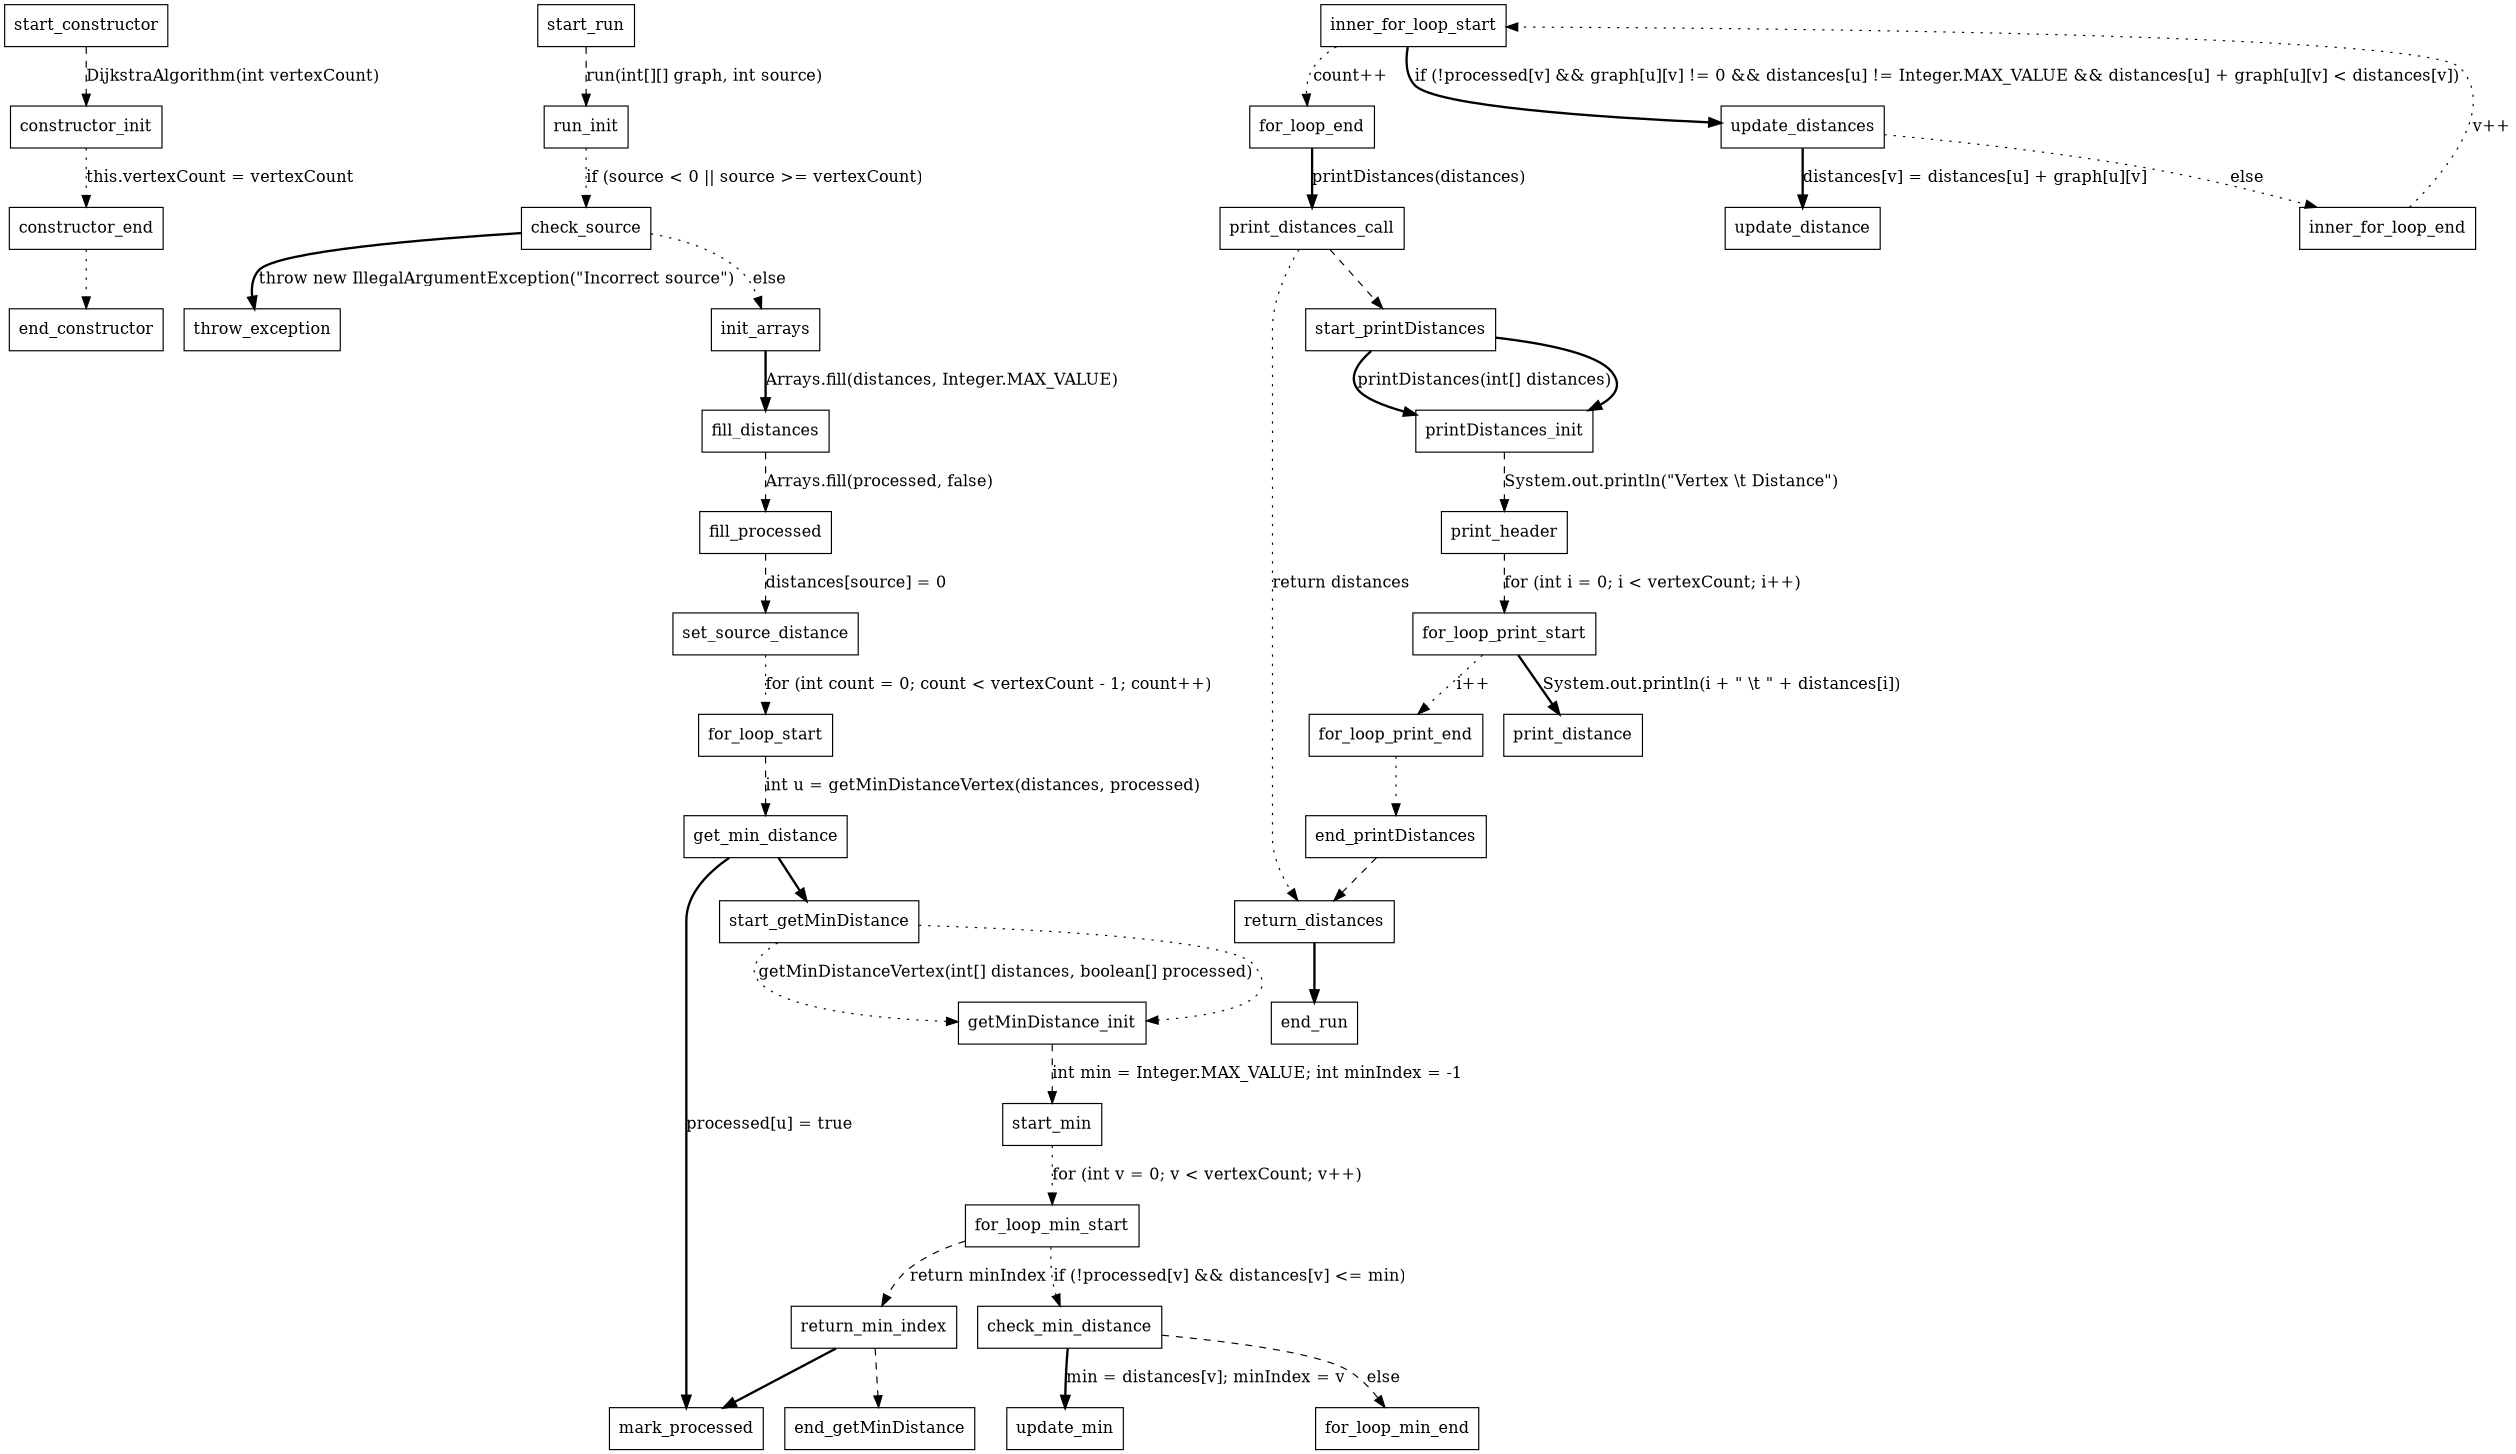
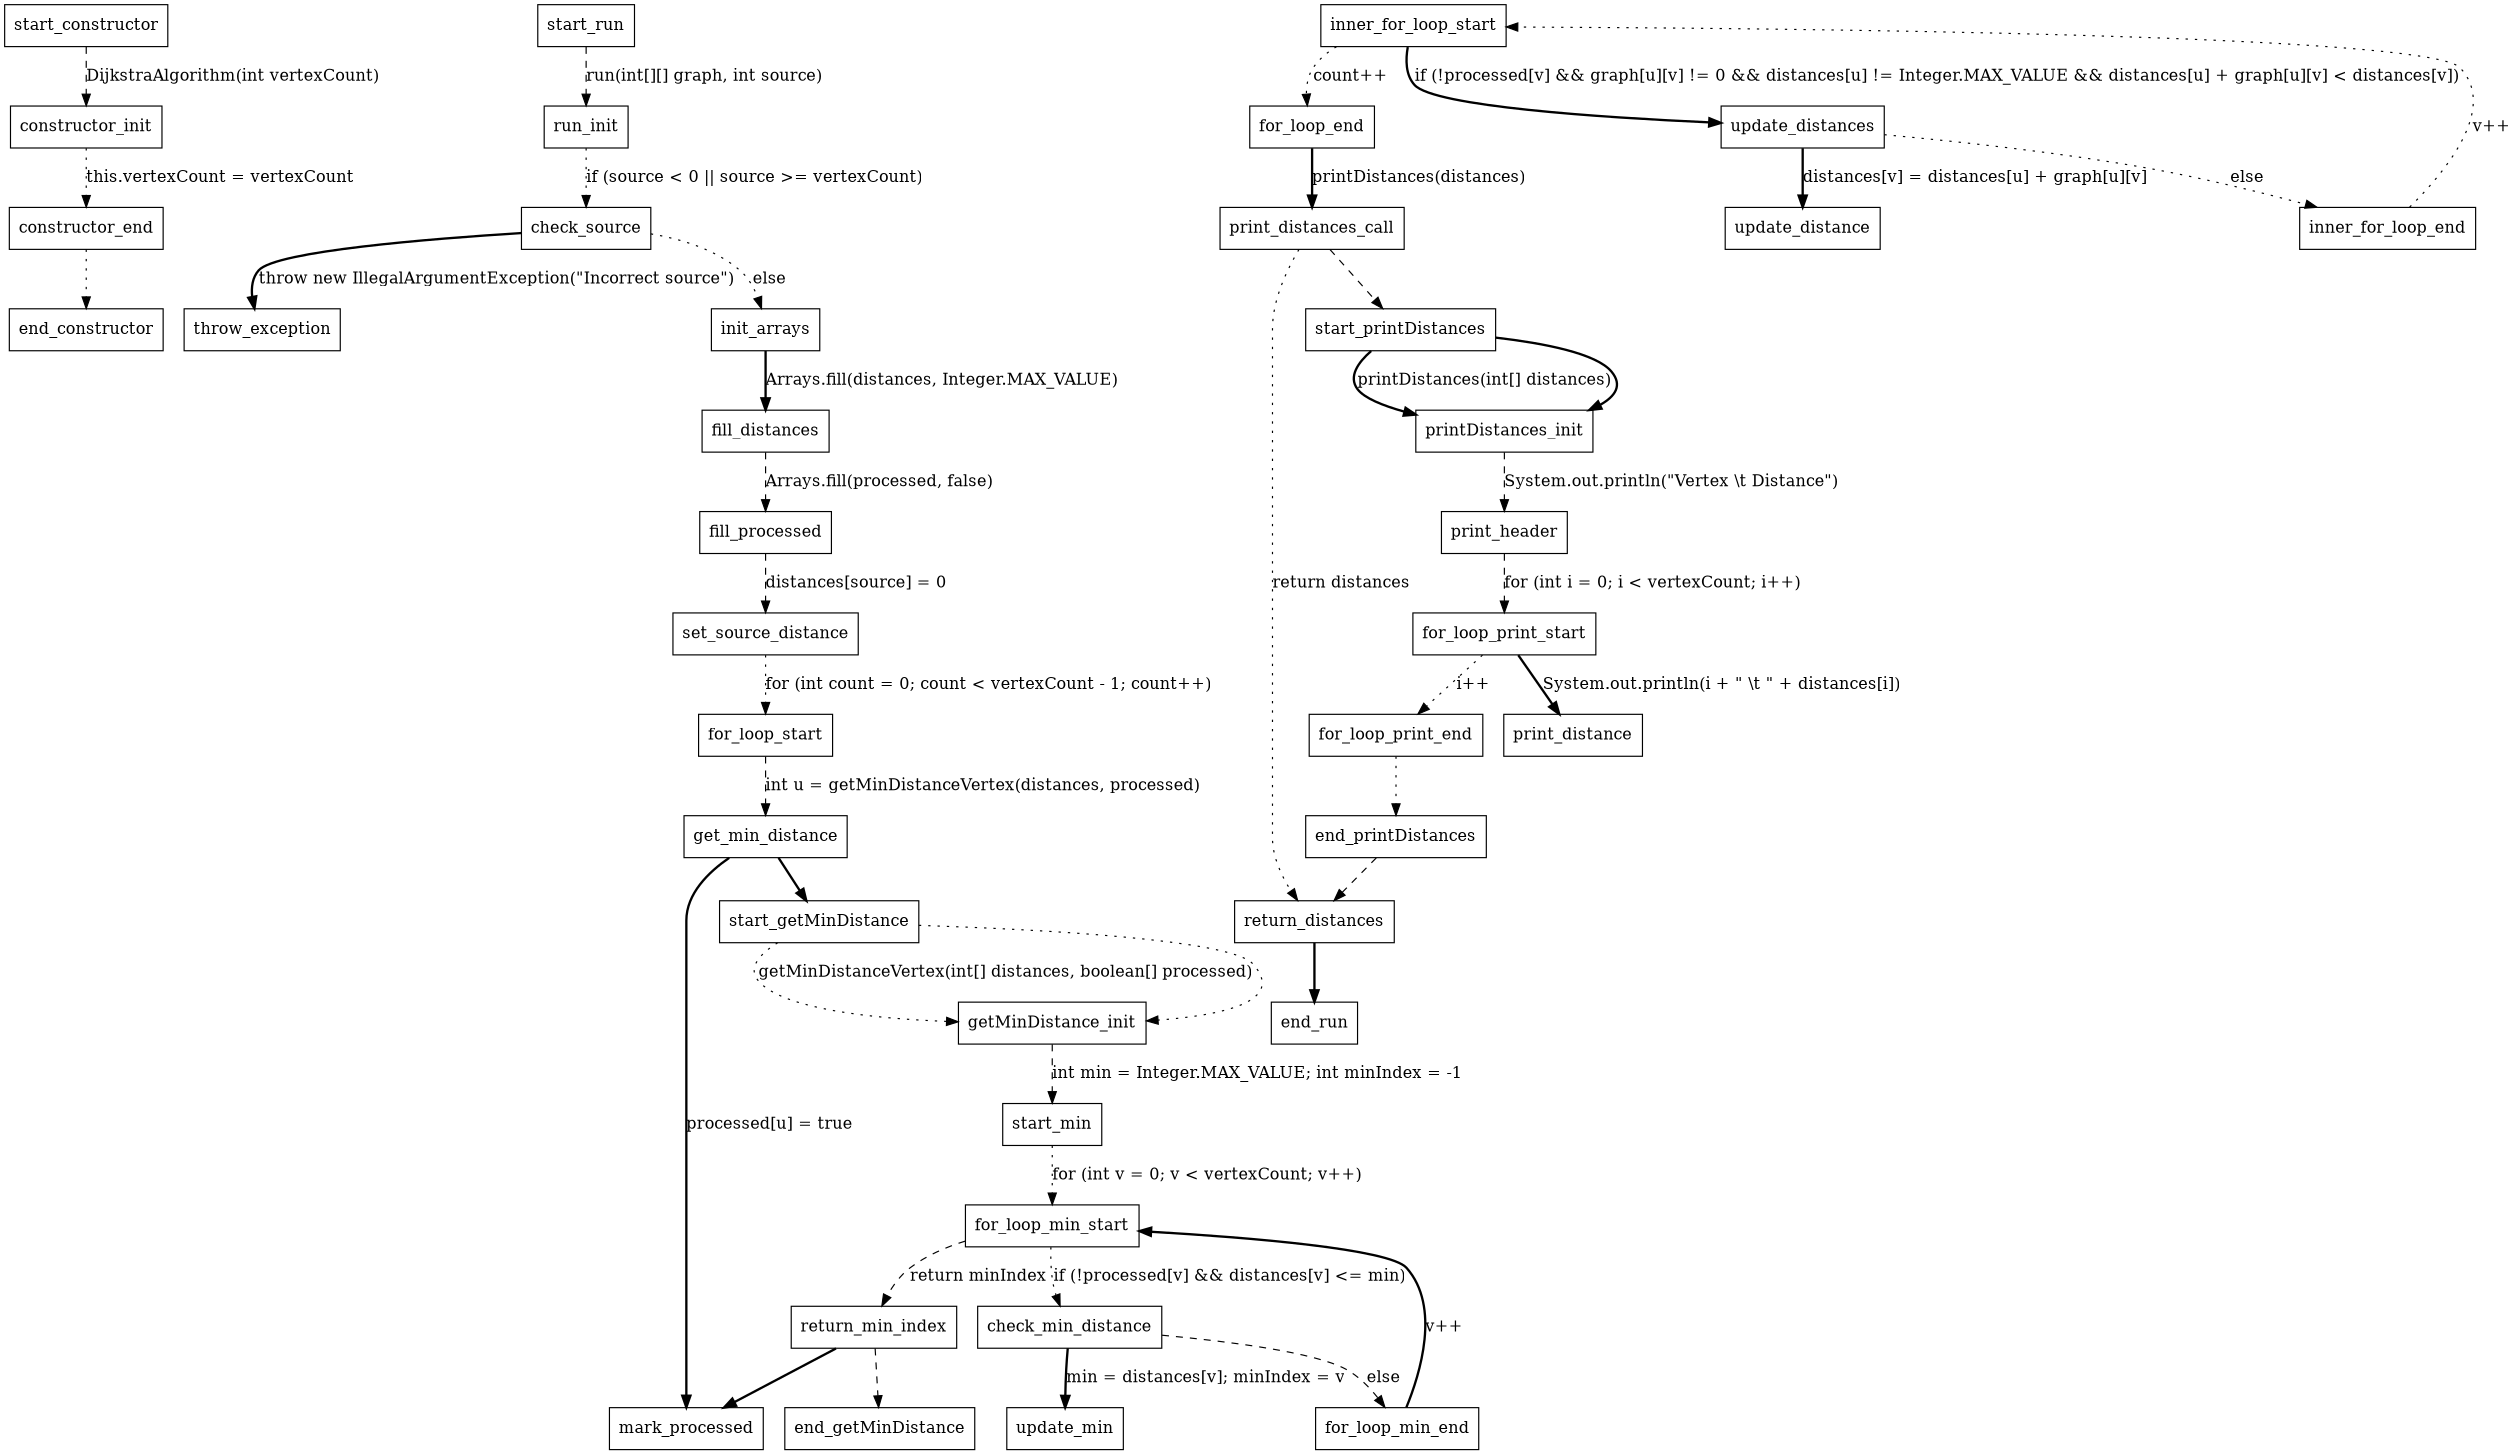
none -> (1353, 1251)
